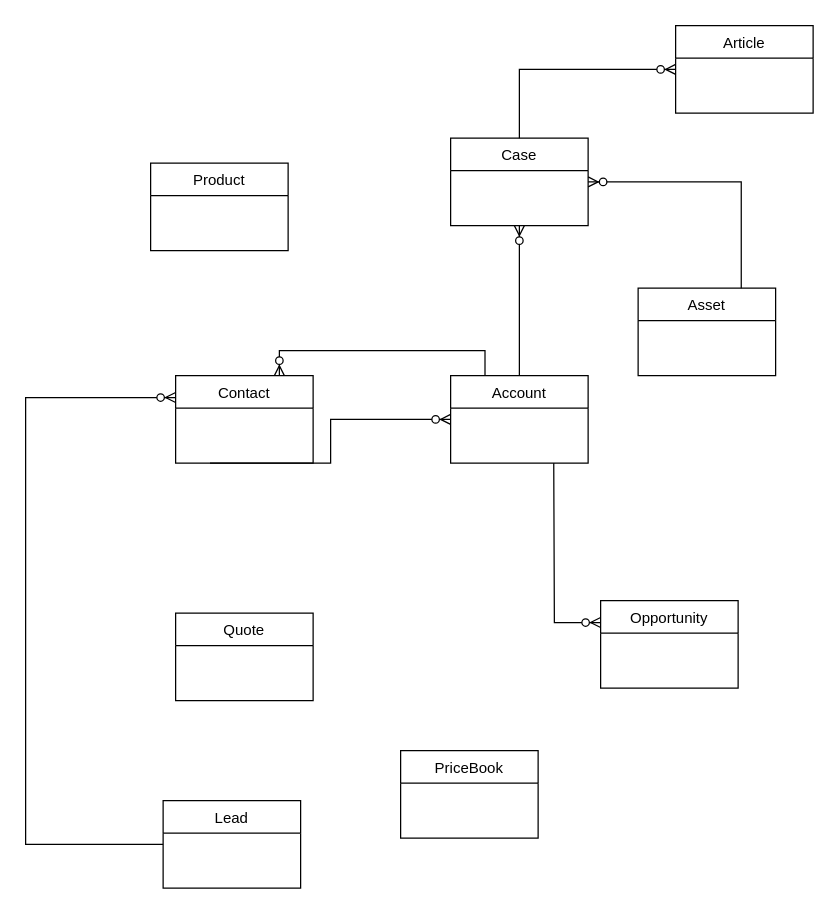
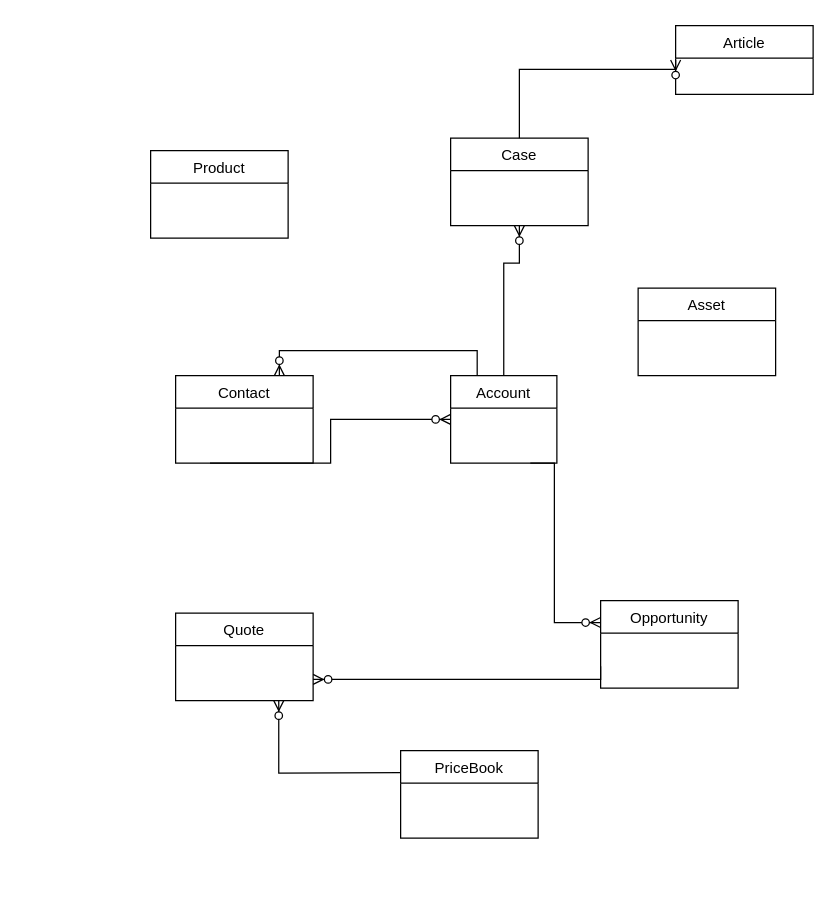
(744, 69) -> (744, 60)
(717, 182) -> none
(219, 207) -> (219, 194)
(519, 419) -> (504, 419)
(26, 617) -> none
none -> (458, 679)
none -> (302, 773)
(232, 844) -> none
